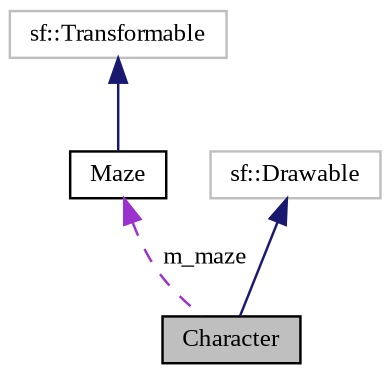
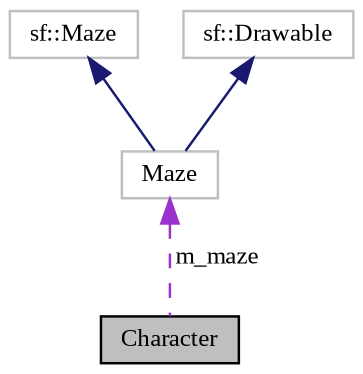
(118, 34) -> (74, 34)
(118, 175) -> (170, 175)
(259, 269) -> (212, 115)
